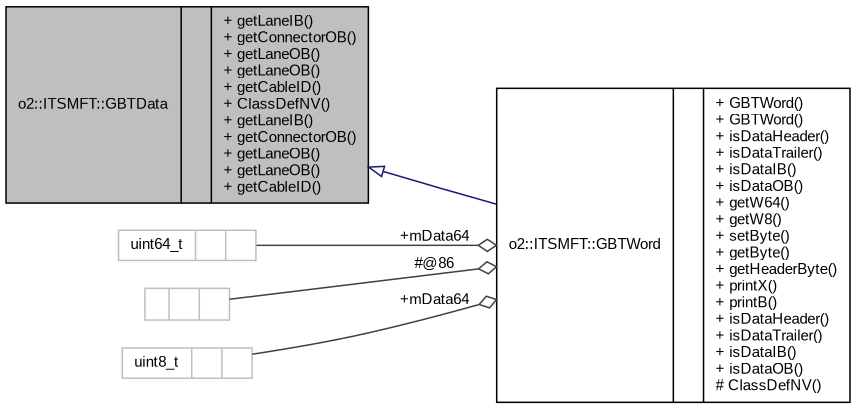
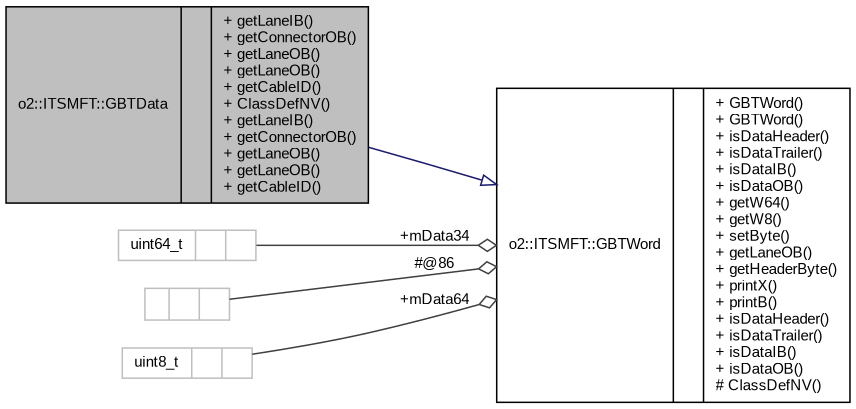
(440, 188) -> (425, 163)
(433, 237) -> (433, 237)
(753, 253) -> (764, 253)
